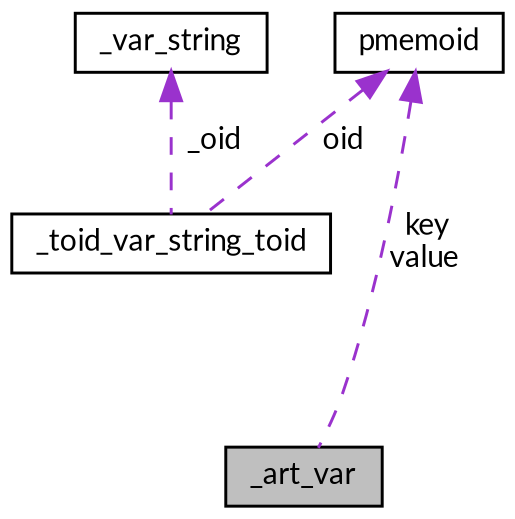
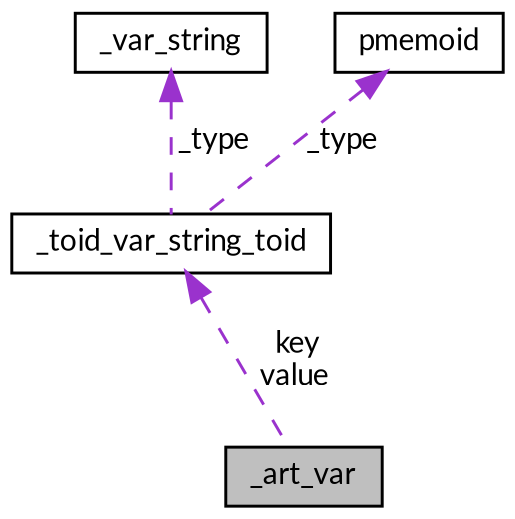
(211, 142) -> (211, 142)
(339, 142) -> (339, 142)
(376, 278) -> (245, 373)
